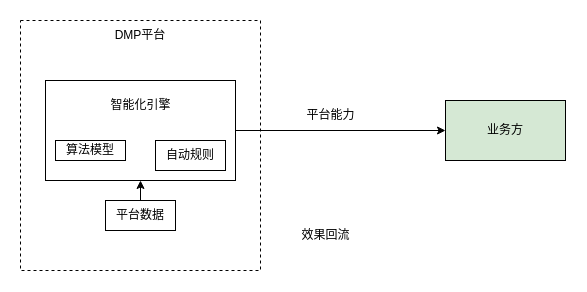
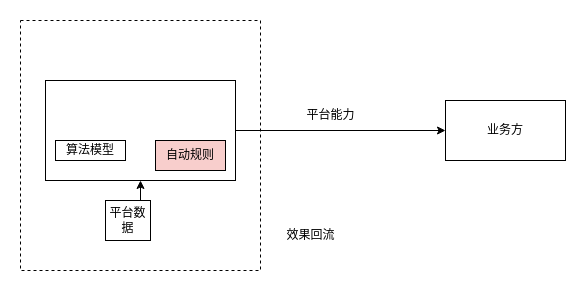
(141, 36) -> none
(141, 106) -> none
(506, 131) -> (506, 131)
(191, 156) -> (191, 156)
(141, 216) -> (128, 221)
(326, 236) -> (311, 236)
